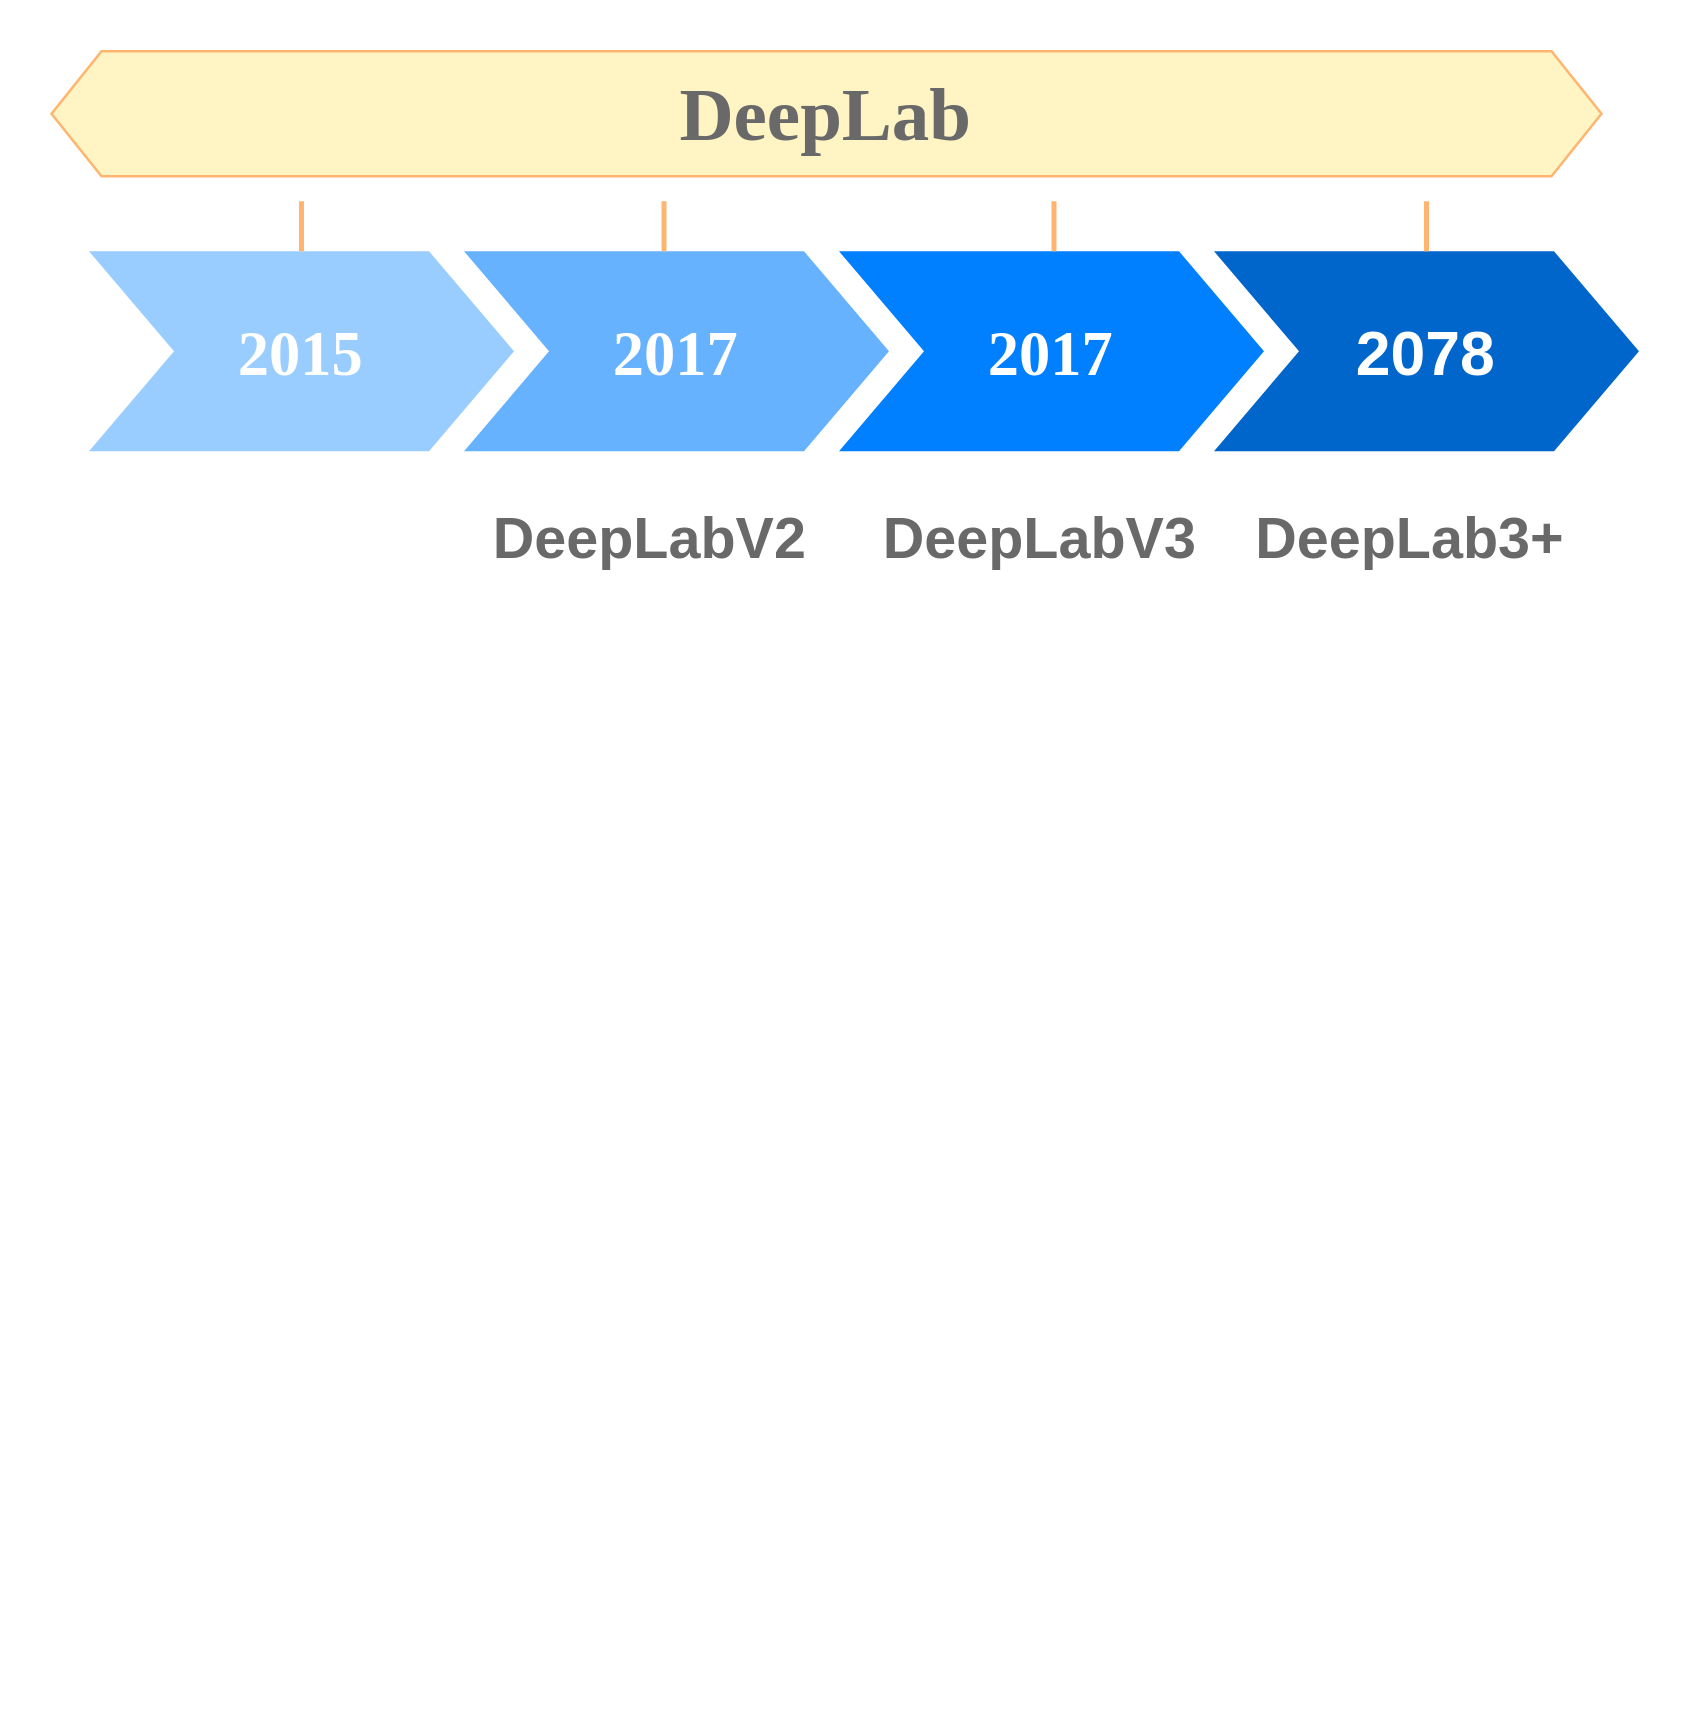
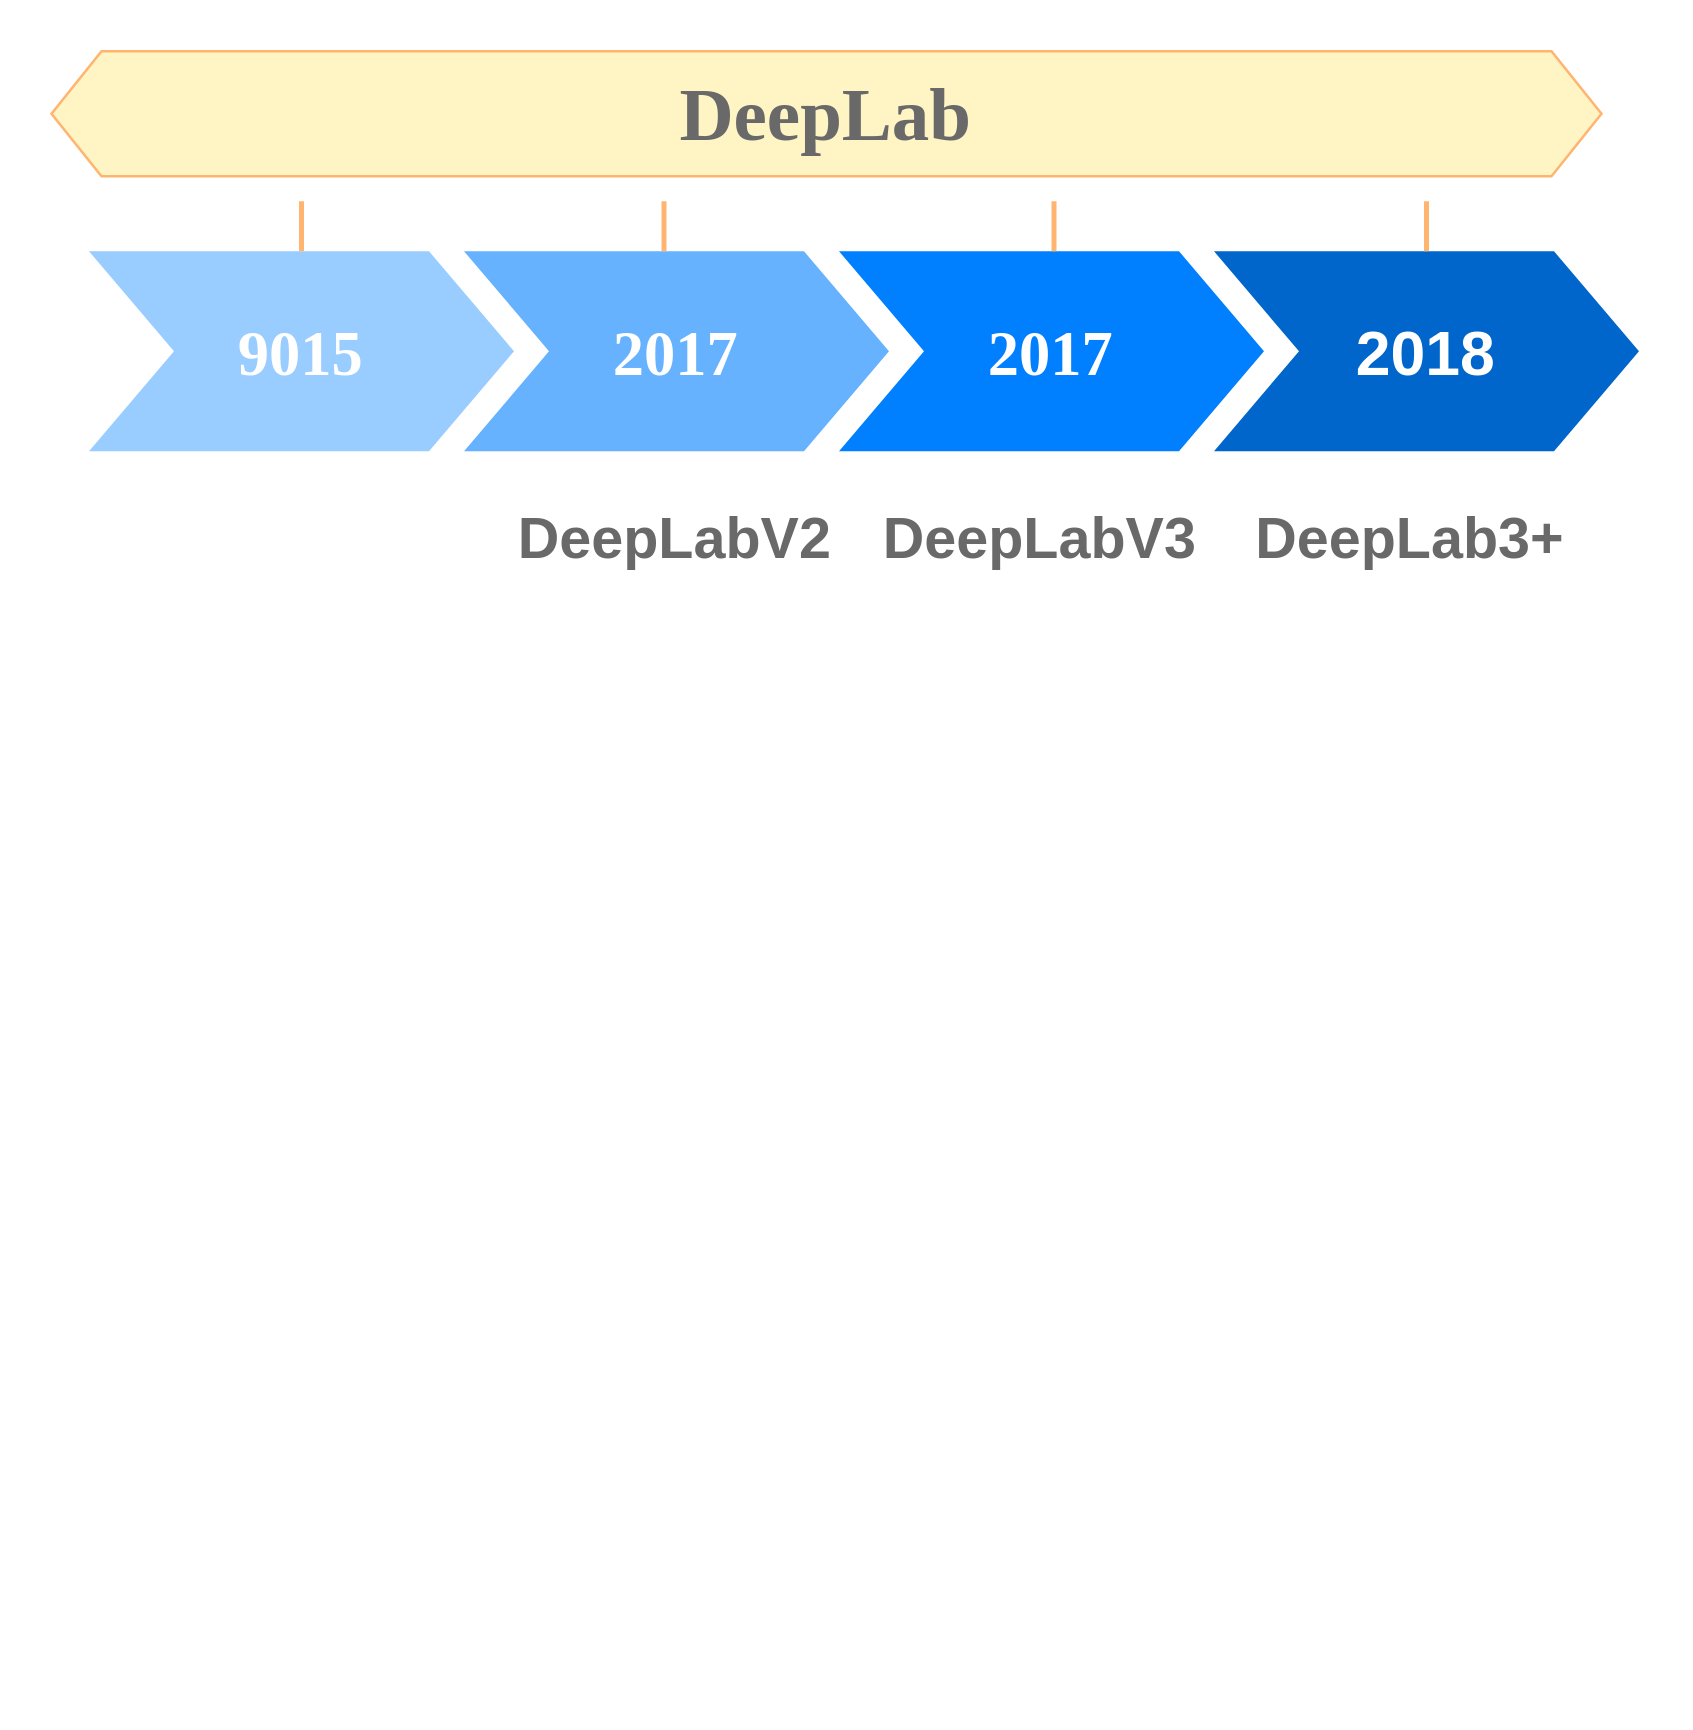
(301, 351) -> (301, 351)
(1426, 351) -> (1426, 351)
(664, 1089) -> (689, 1089)
